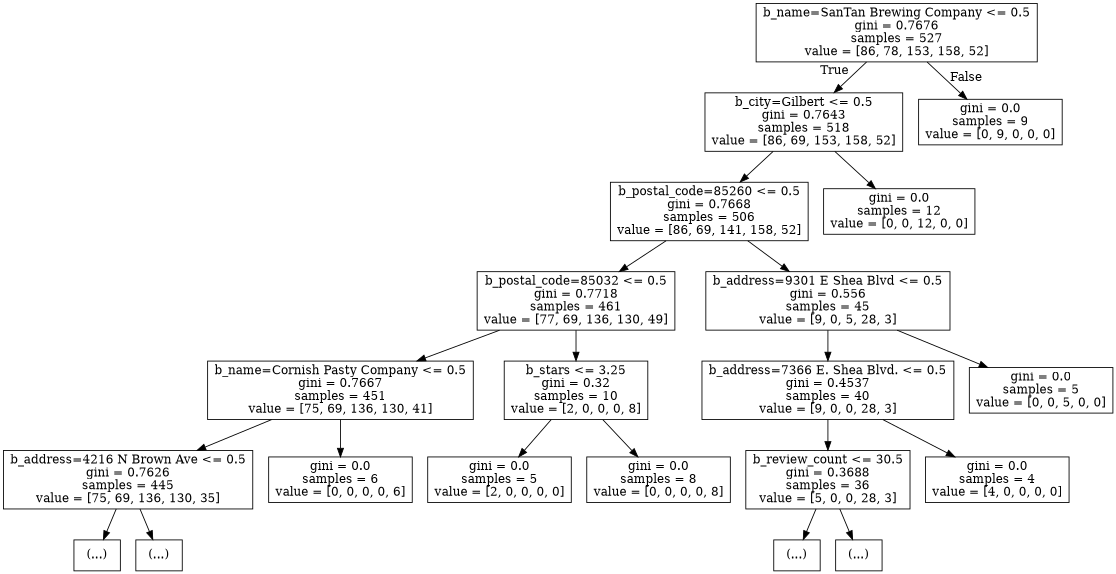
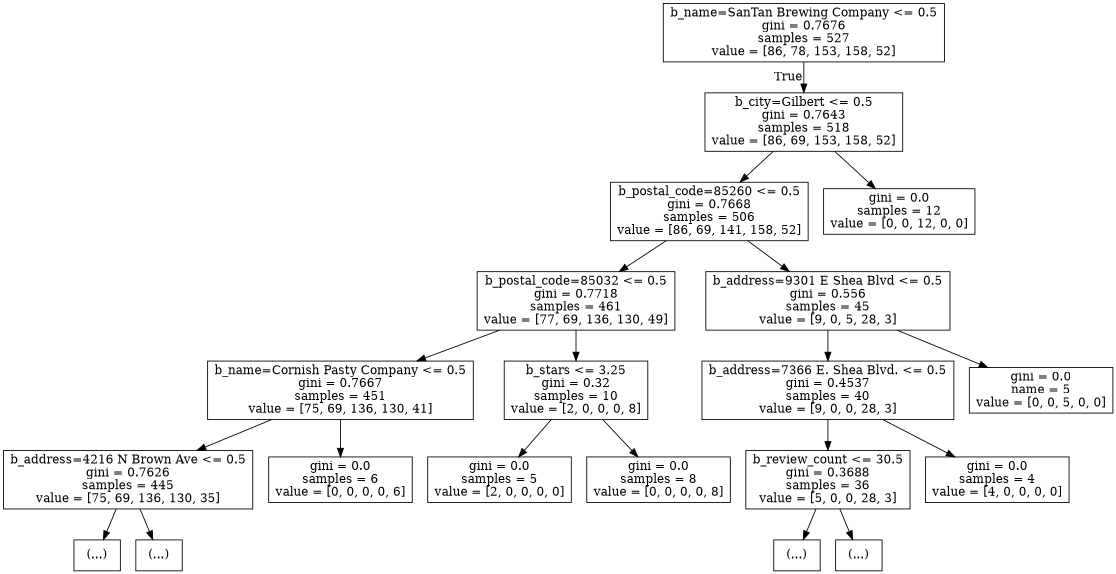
(990, 122) -> none
(1041, 390) -> (1041, 390)
